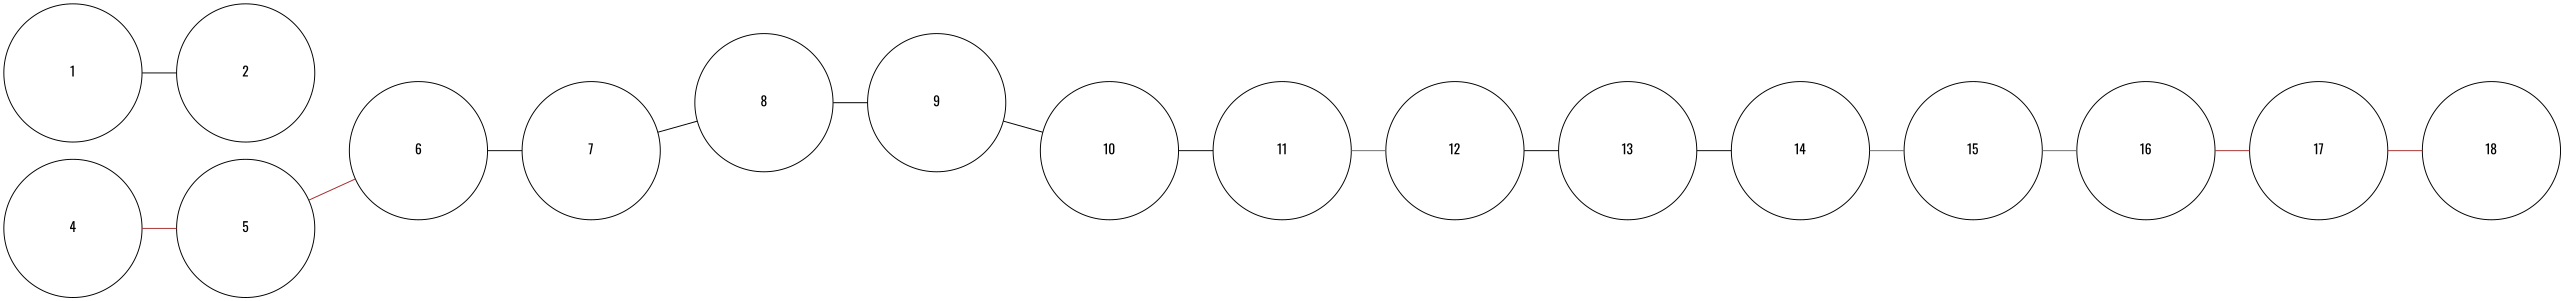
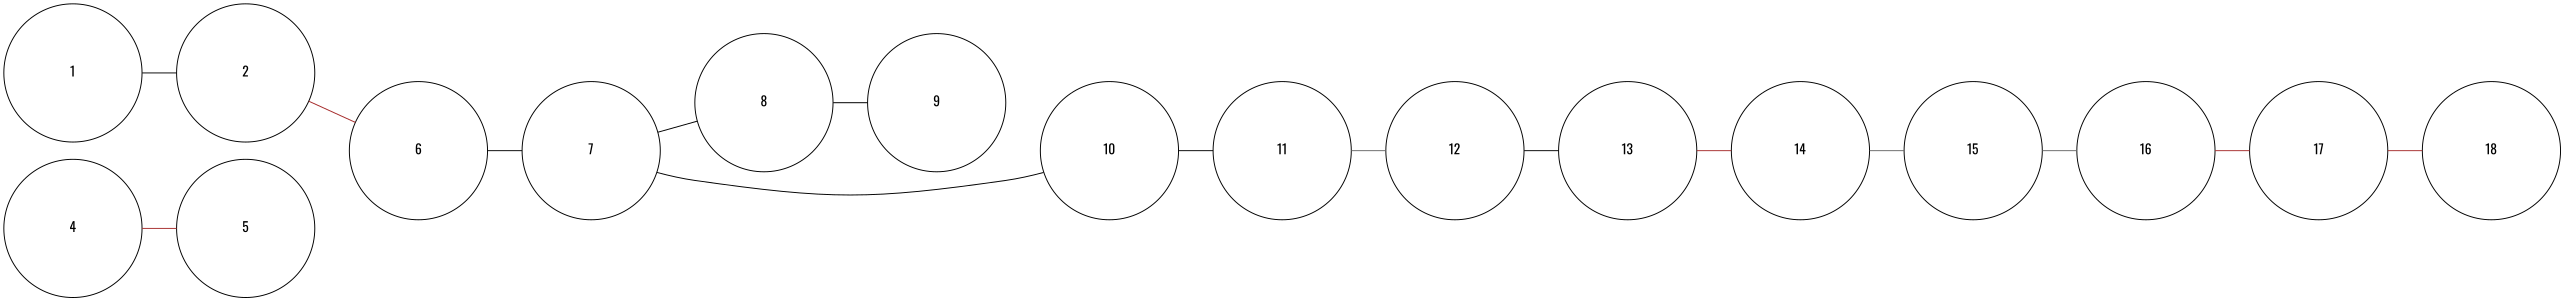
(1023, 127) -> (850, 195)
(1714, 151) -> (1714, 151)
(332, 190) -> (332, 112)
